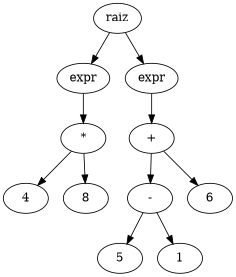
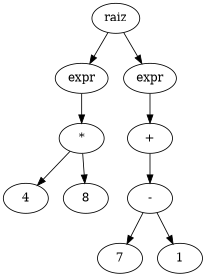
(210, 198) -> none
(120, 258) -> (120, 258)
